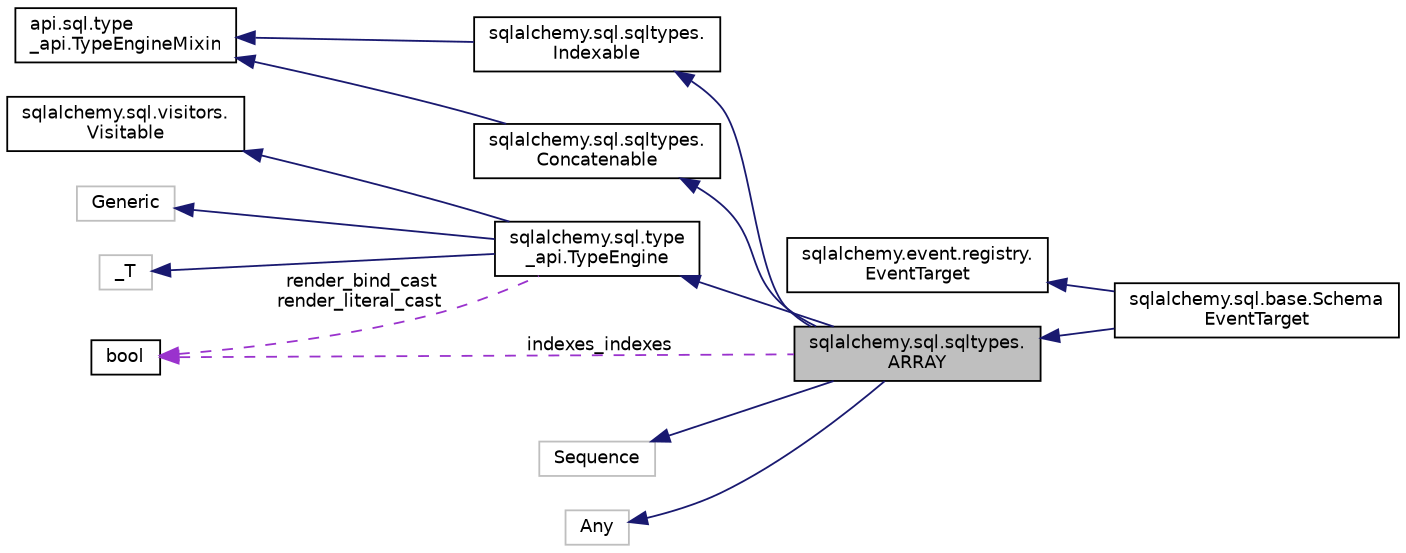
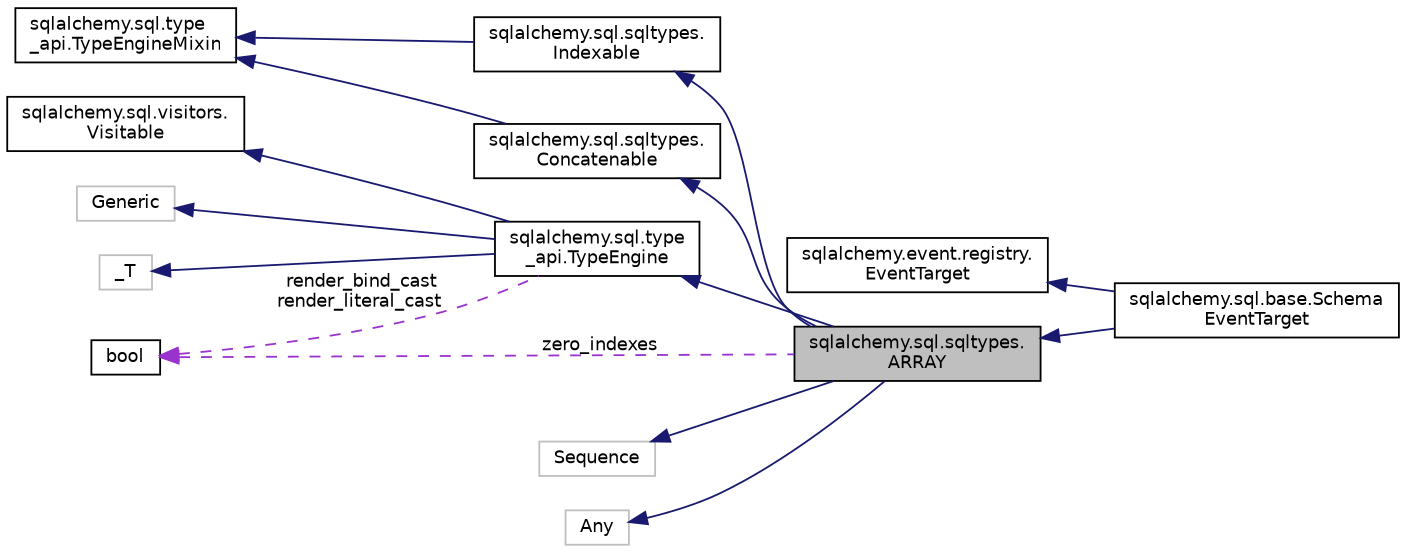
(126, 35) -> (126, 35)
(597, 346) -> (597, 346)
